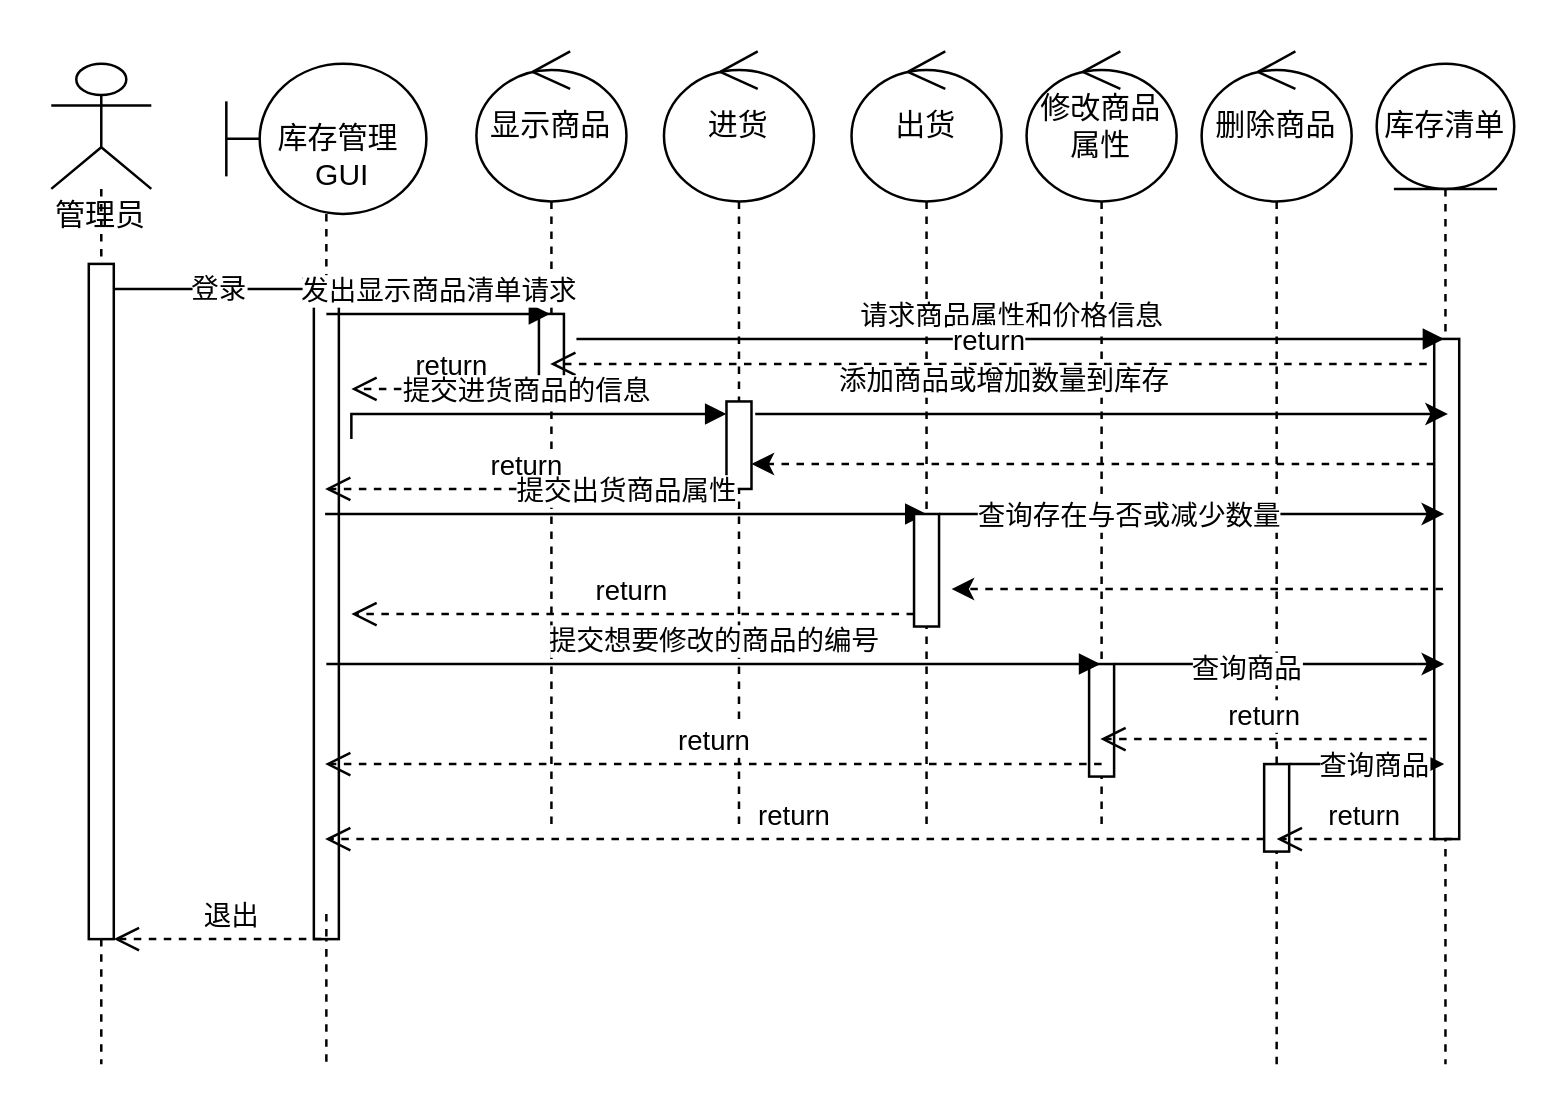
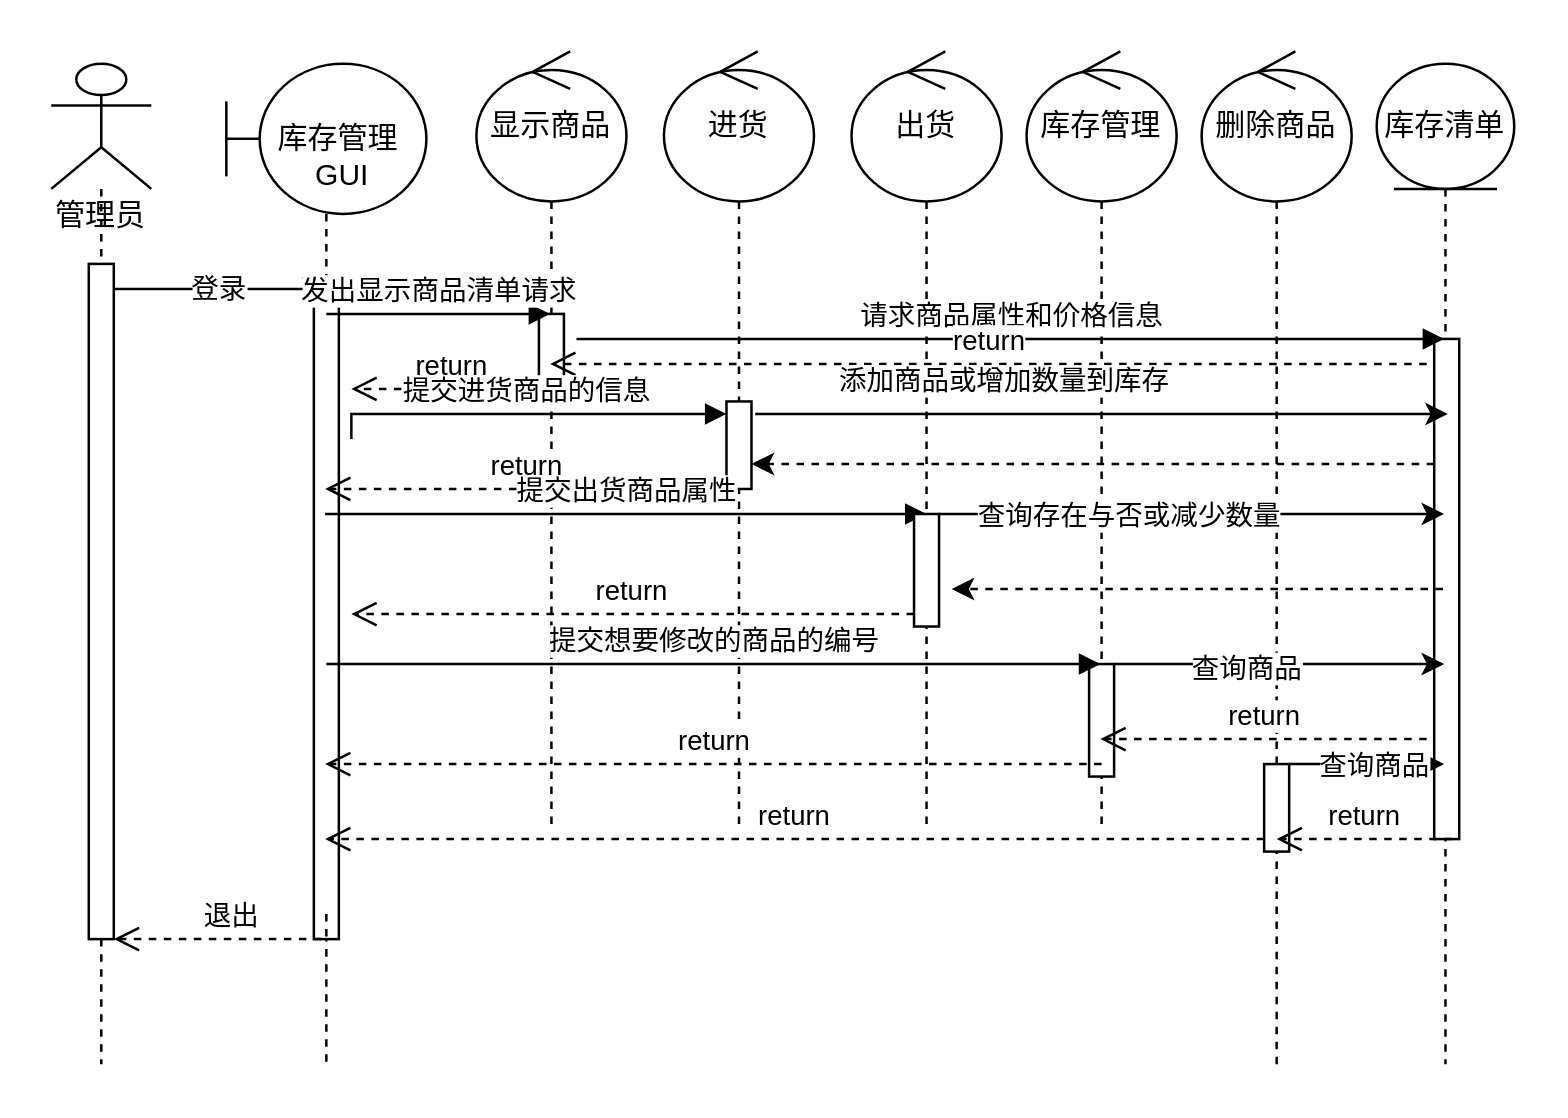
(1101, 126) -> (1101, 126)
